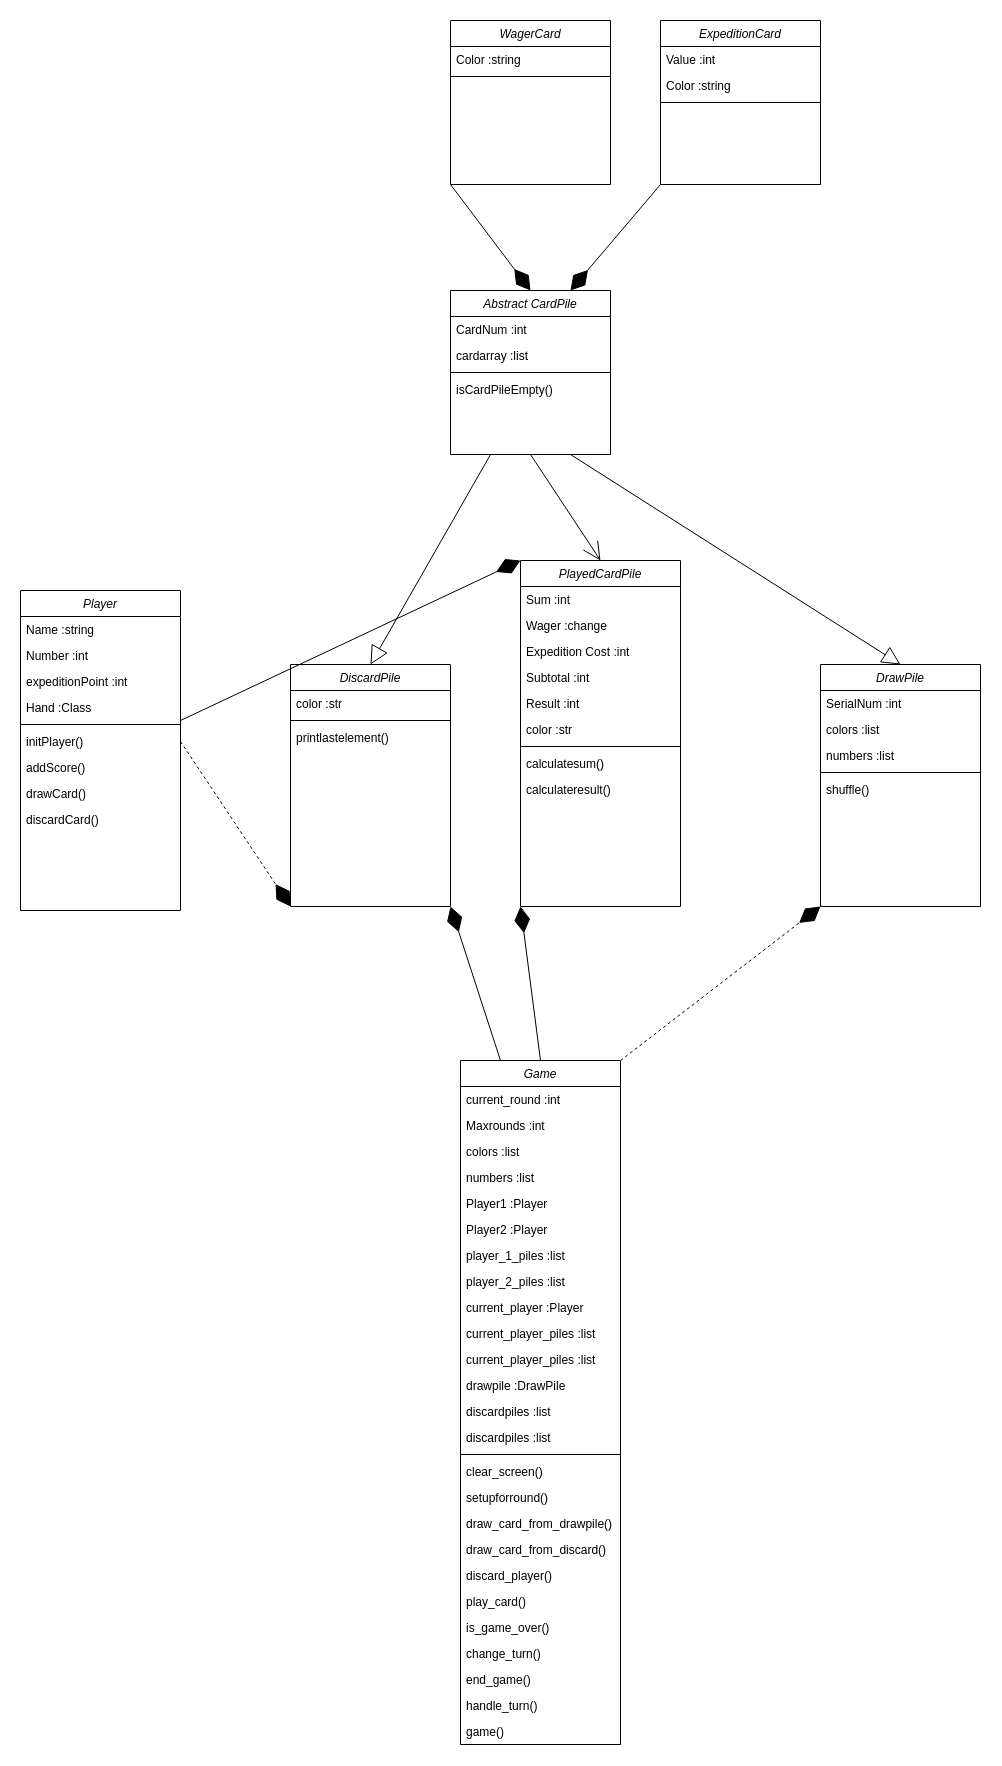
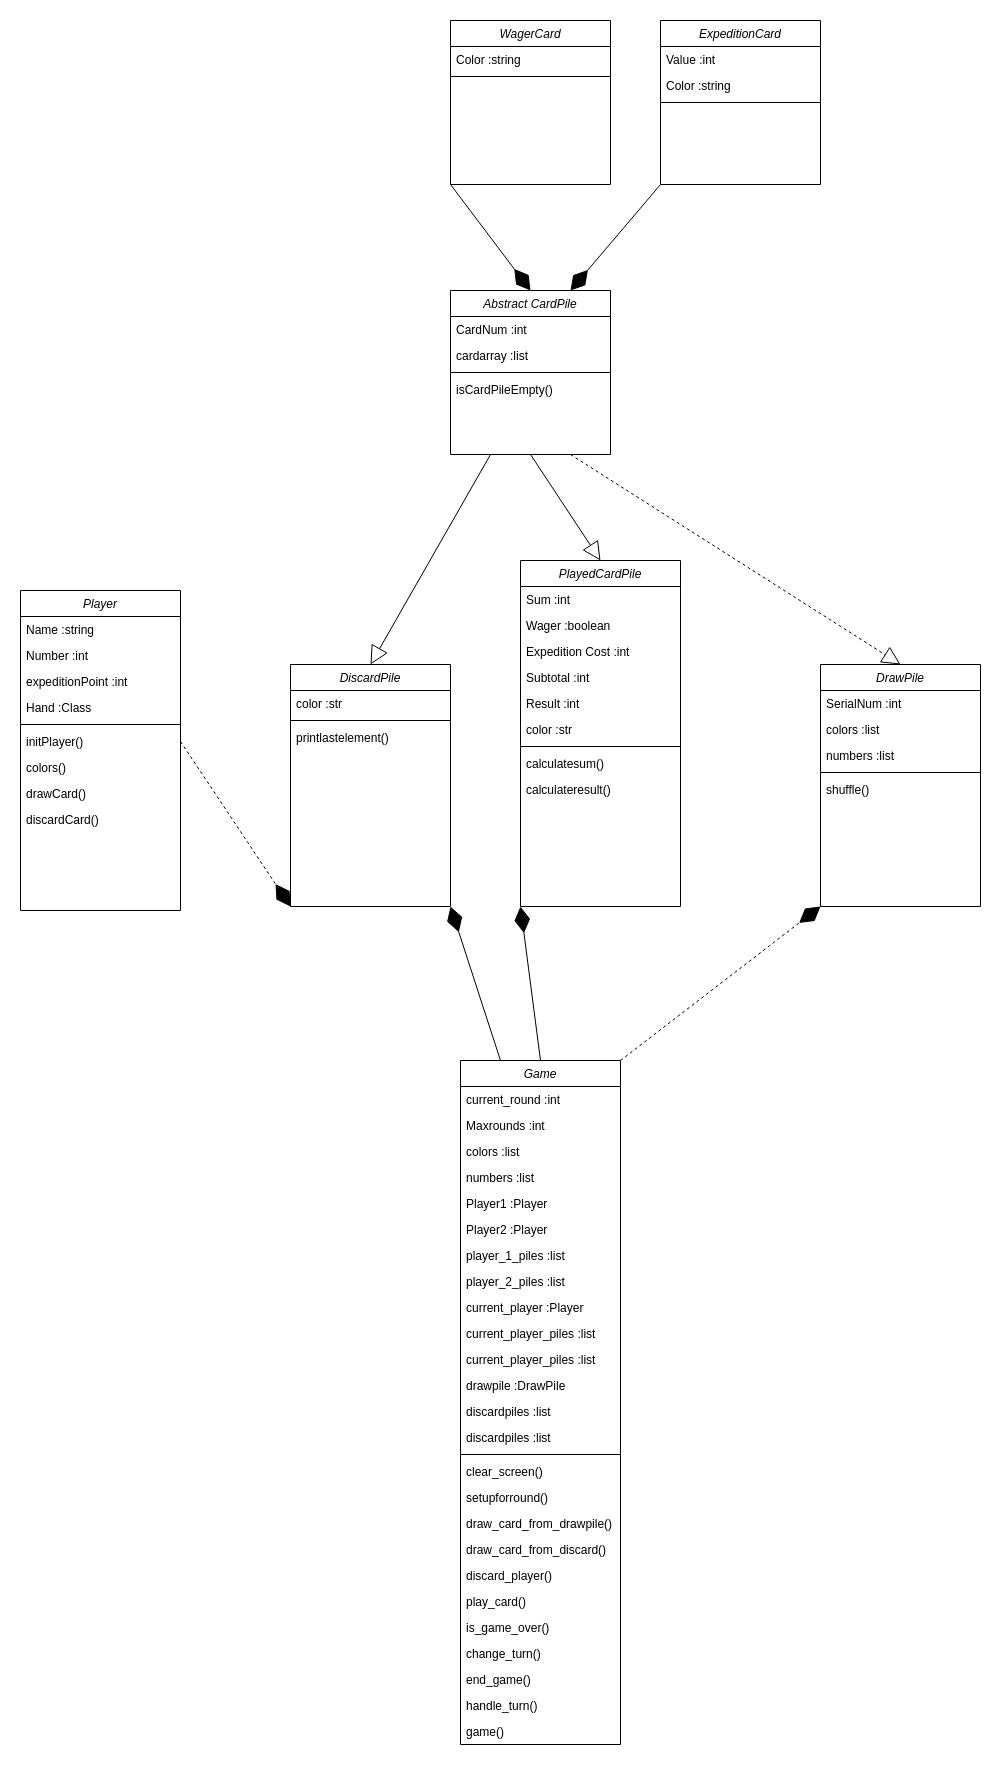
(594, 550) -> (589, 544)
(728, 555) -> (728, 555)
(567, 626) -> (568, 626)
(339, 646) -> none
(60, 768) -> (51, 768)
